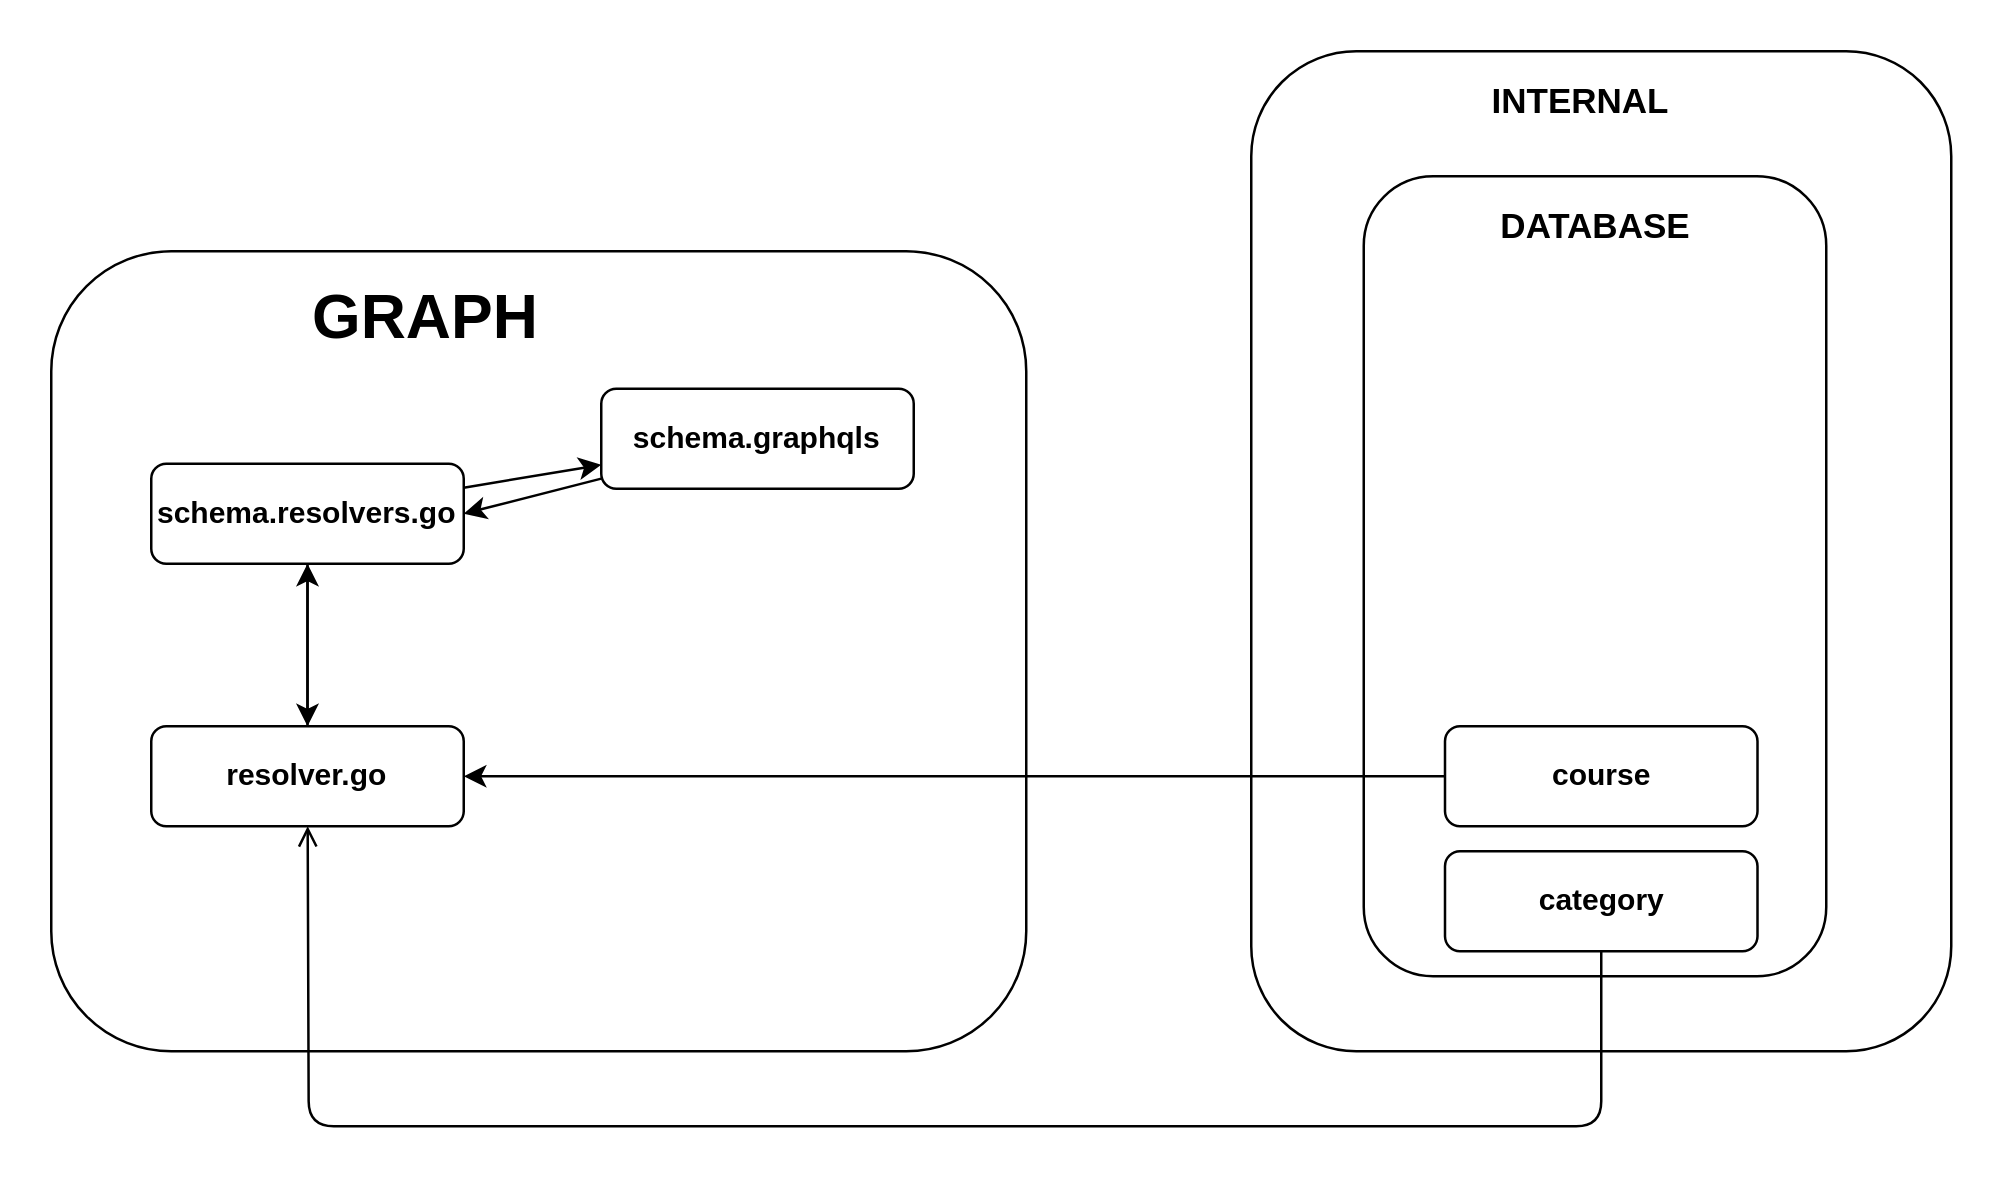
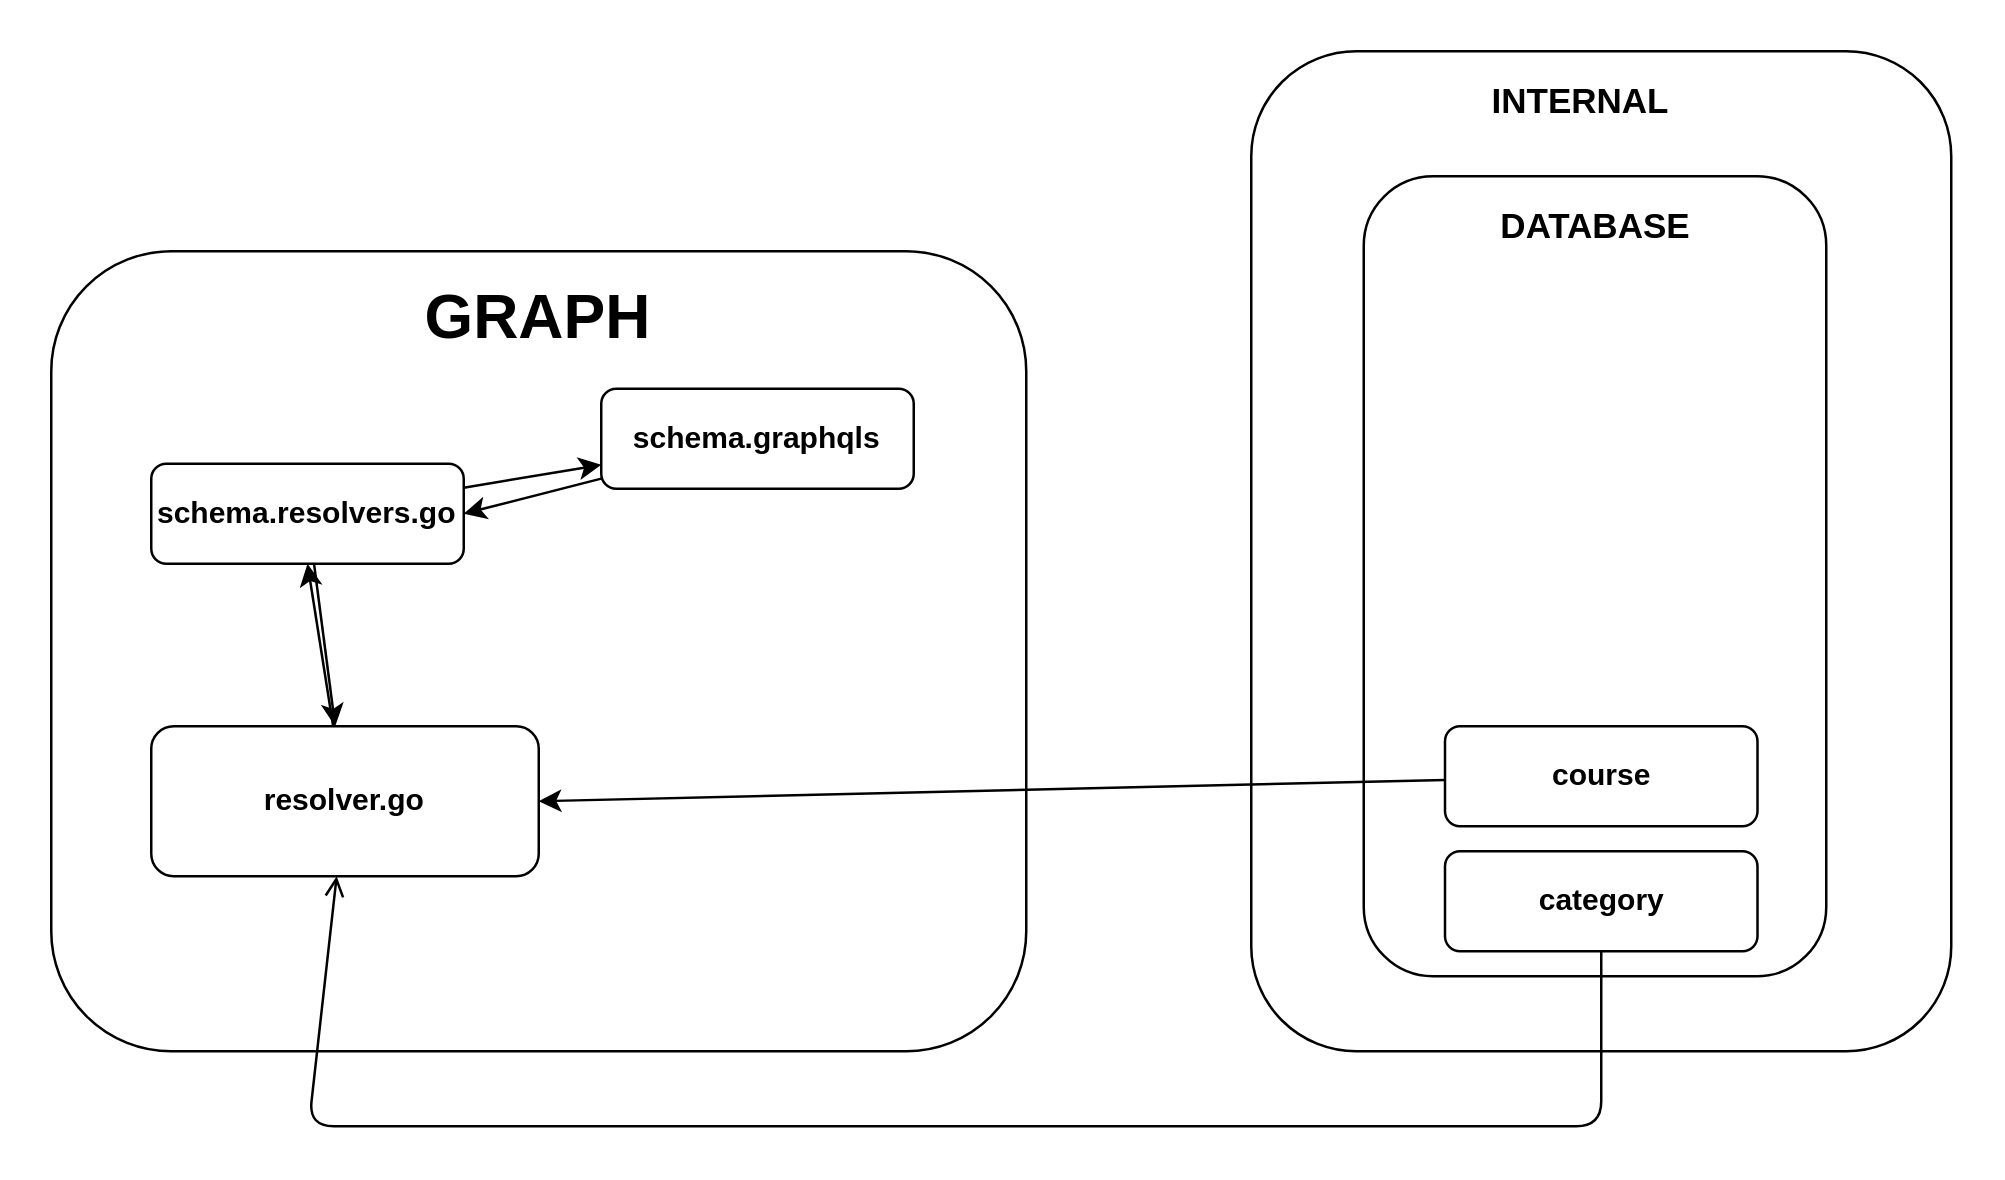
(426, 314) -> (539, 314)
(308, 776) -> (345, 801)
